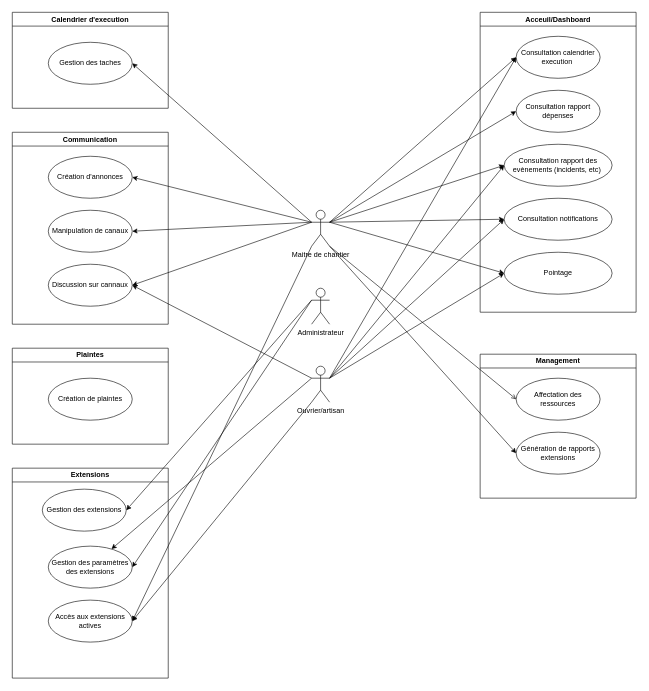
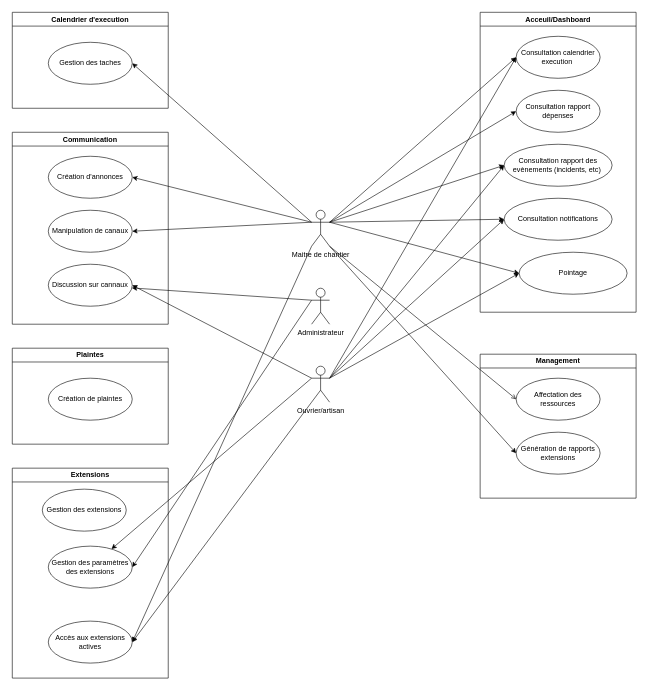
(222, 254) -> none
(558, 273) -> (573, 273)
(190, 438) -> (225, 294)
(90, 621) -> (90, 642)
